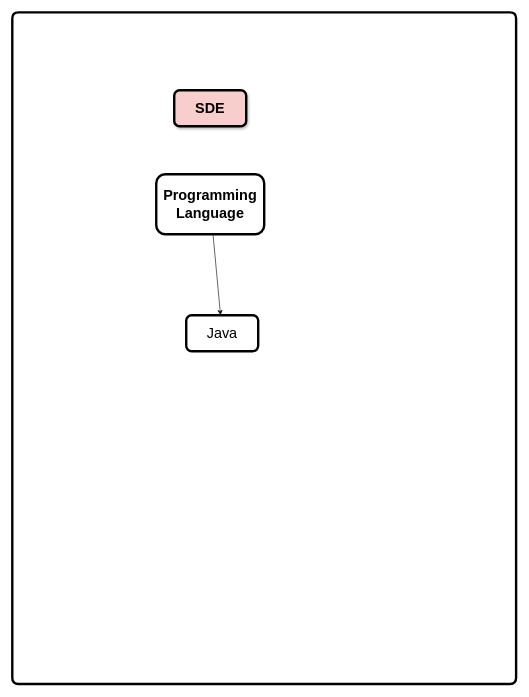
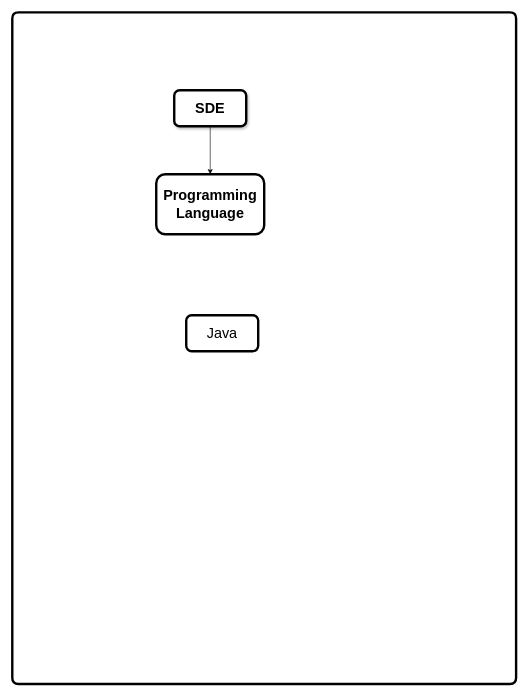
(210, 108) -> (210, 108)
none -> (210, 168)
(217, 273) -> none
